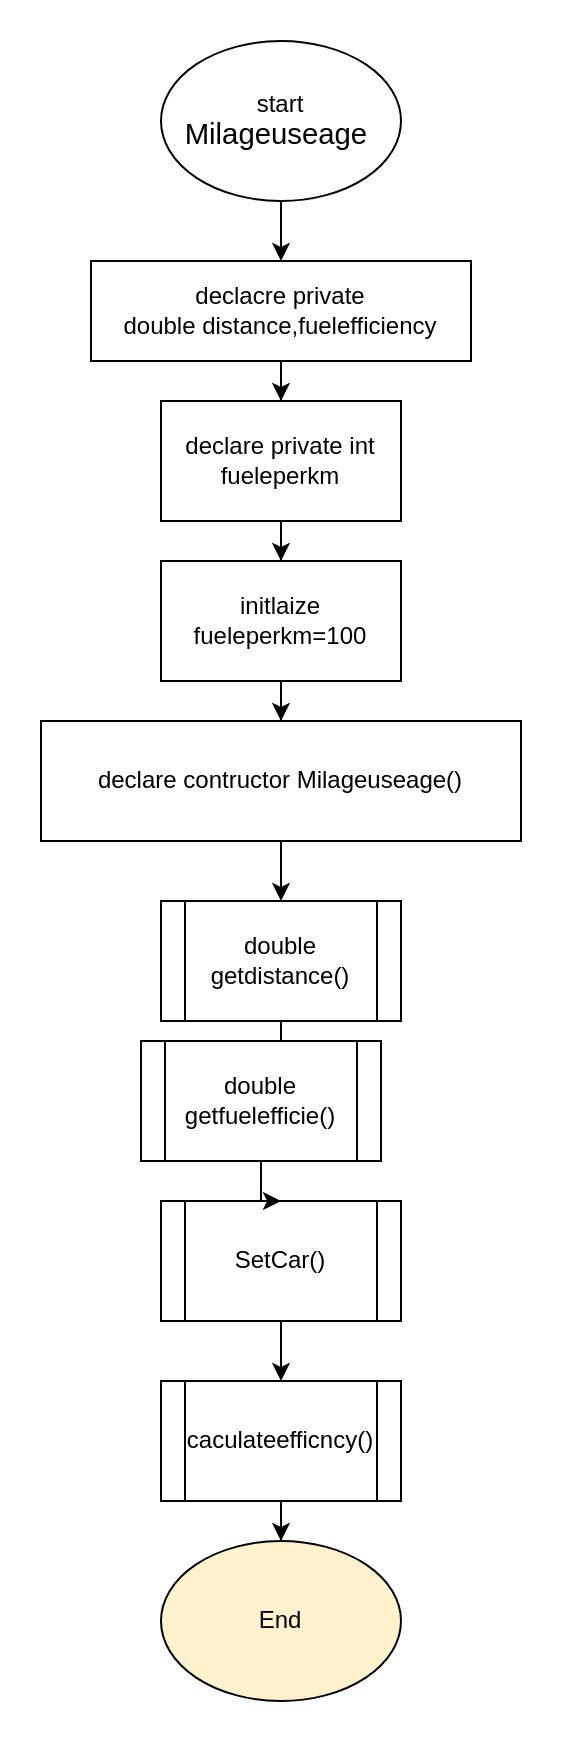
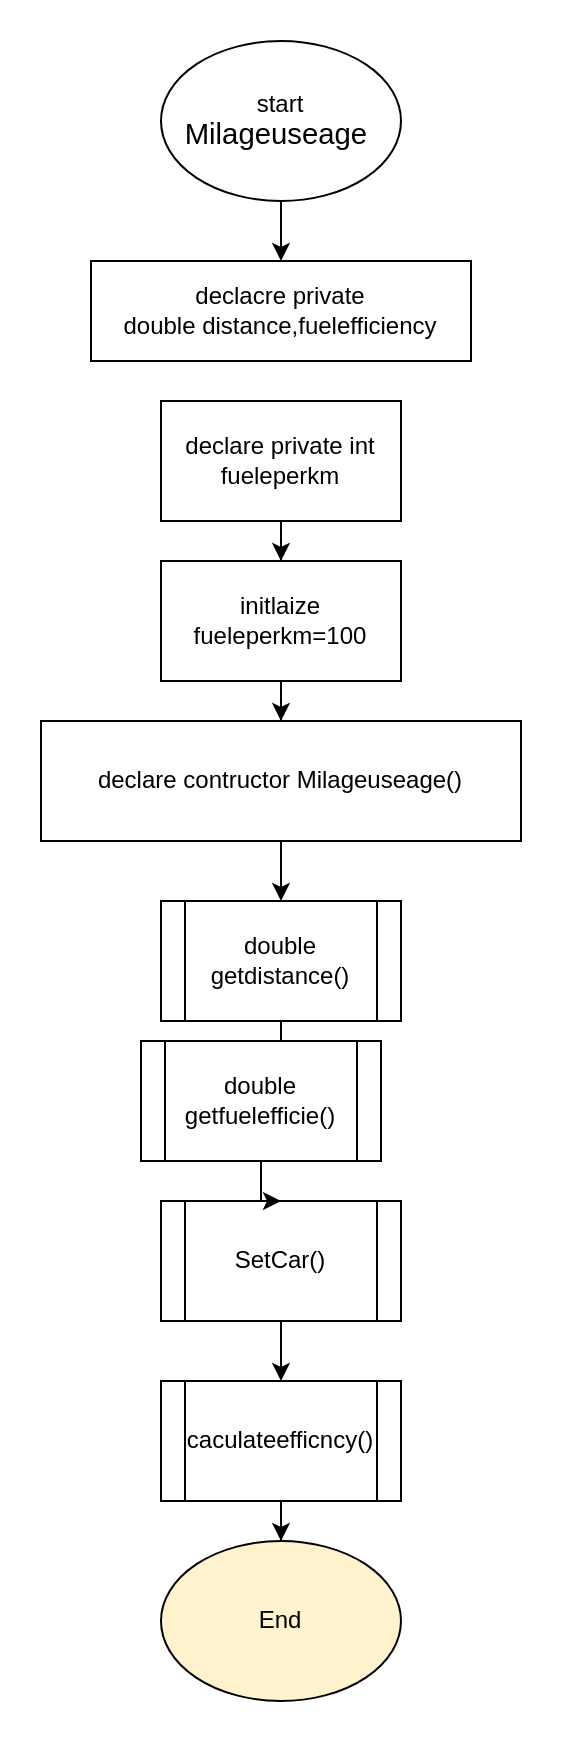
(281, 388) -> none
